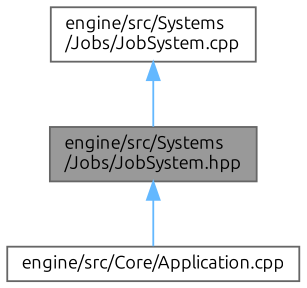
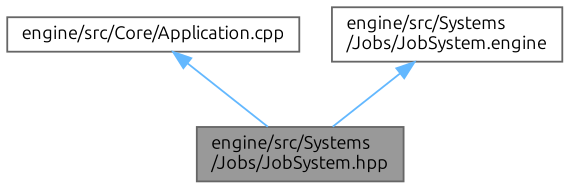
(153, 34) -> (447, 34)
(153, 223) -> (228, 95)
